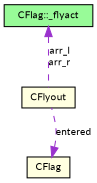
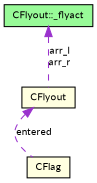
(49, 16) -> (49, 16)
(56, 127) -> (16, 138)
